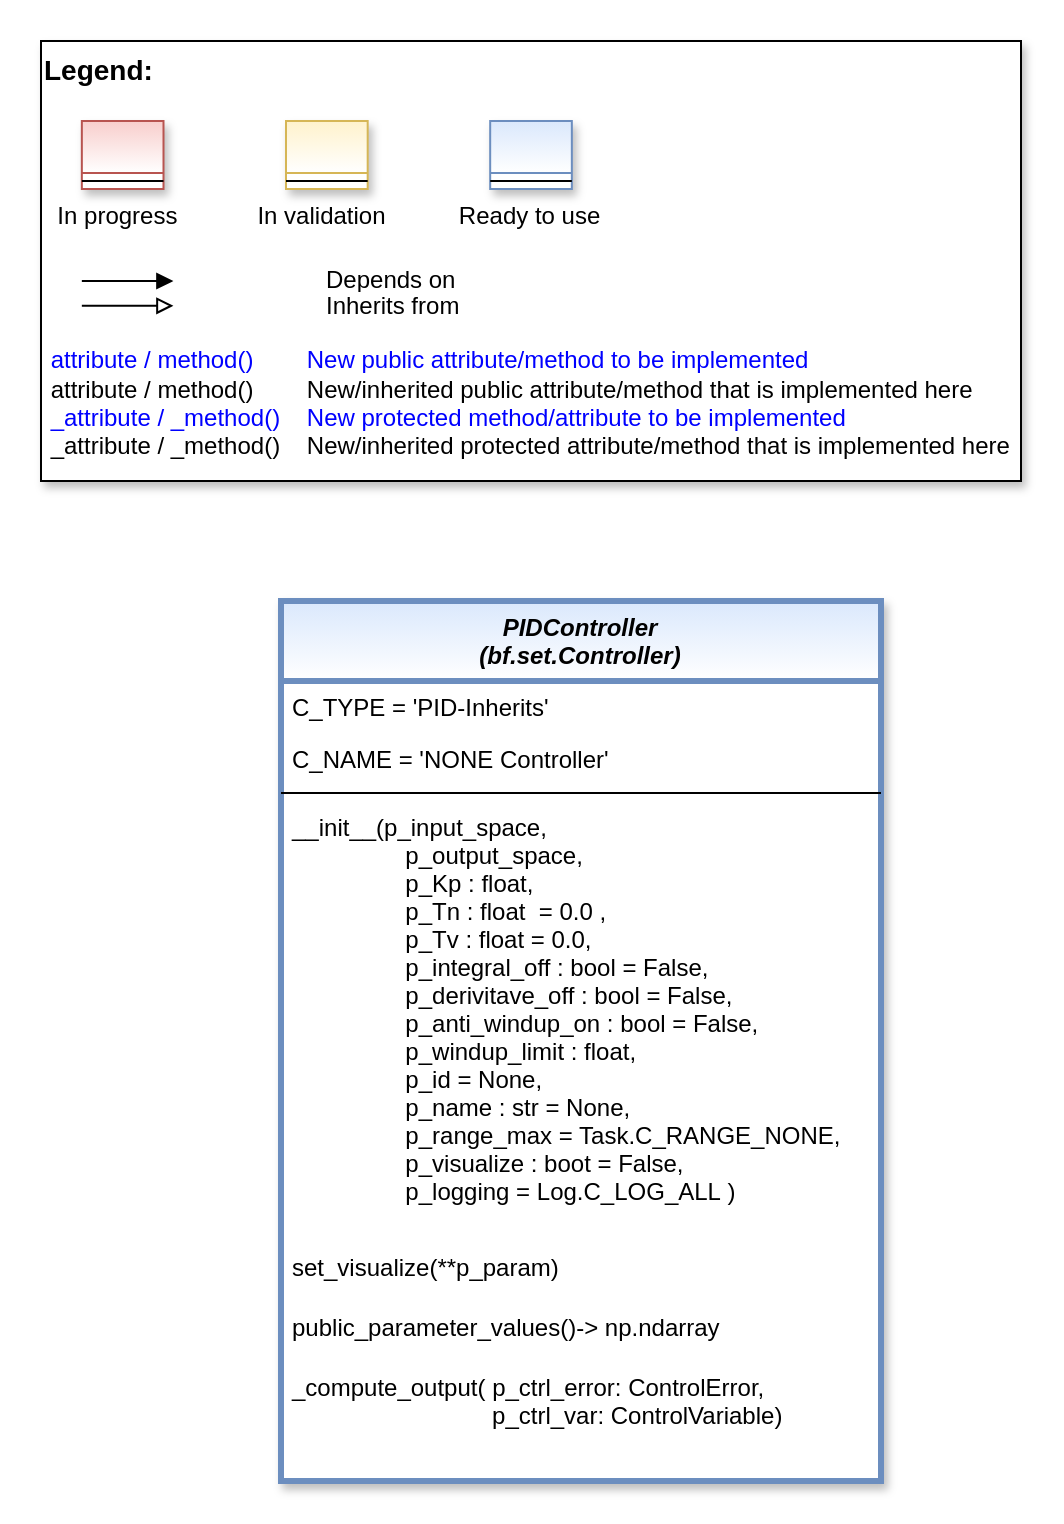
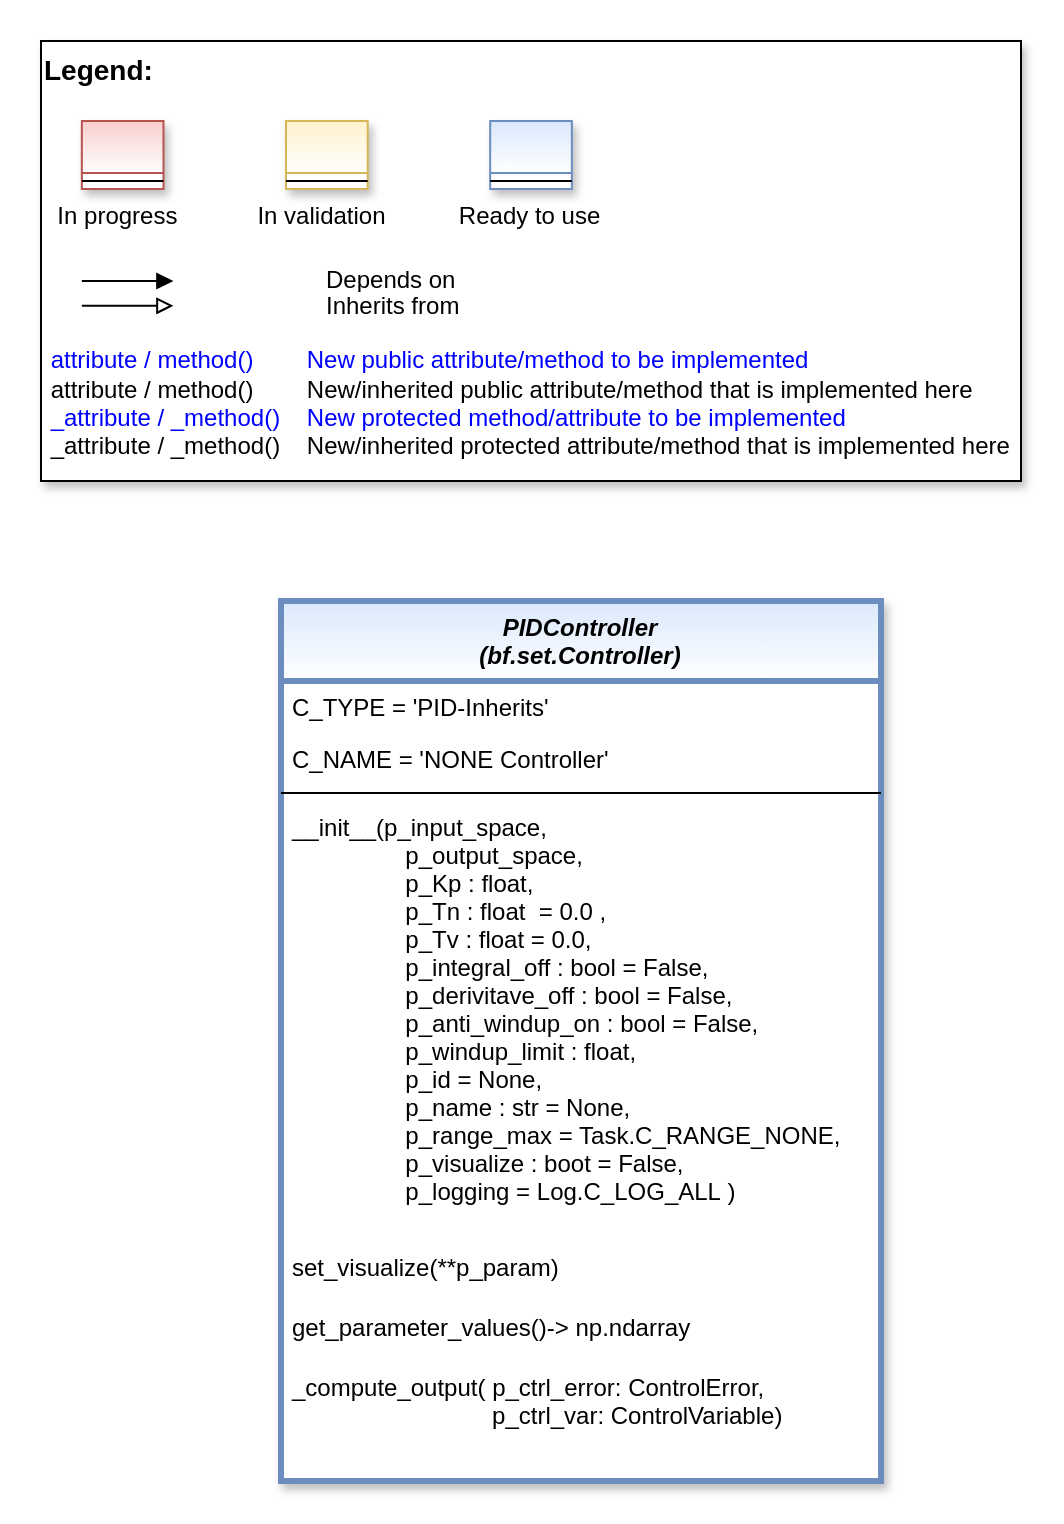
(532, 1328) -> (518, 1328)
